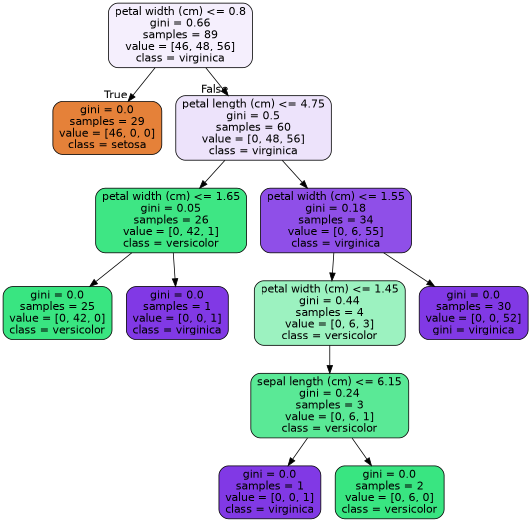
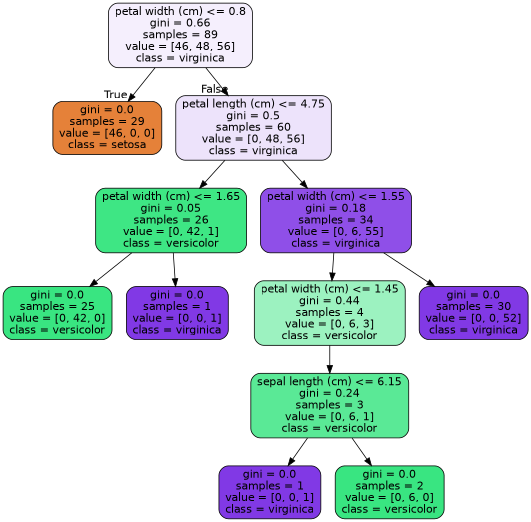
(474, 313) -> (474, 313)
